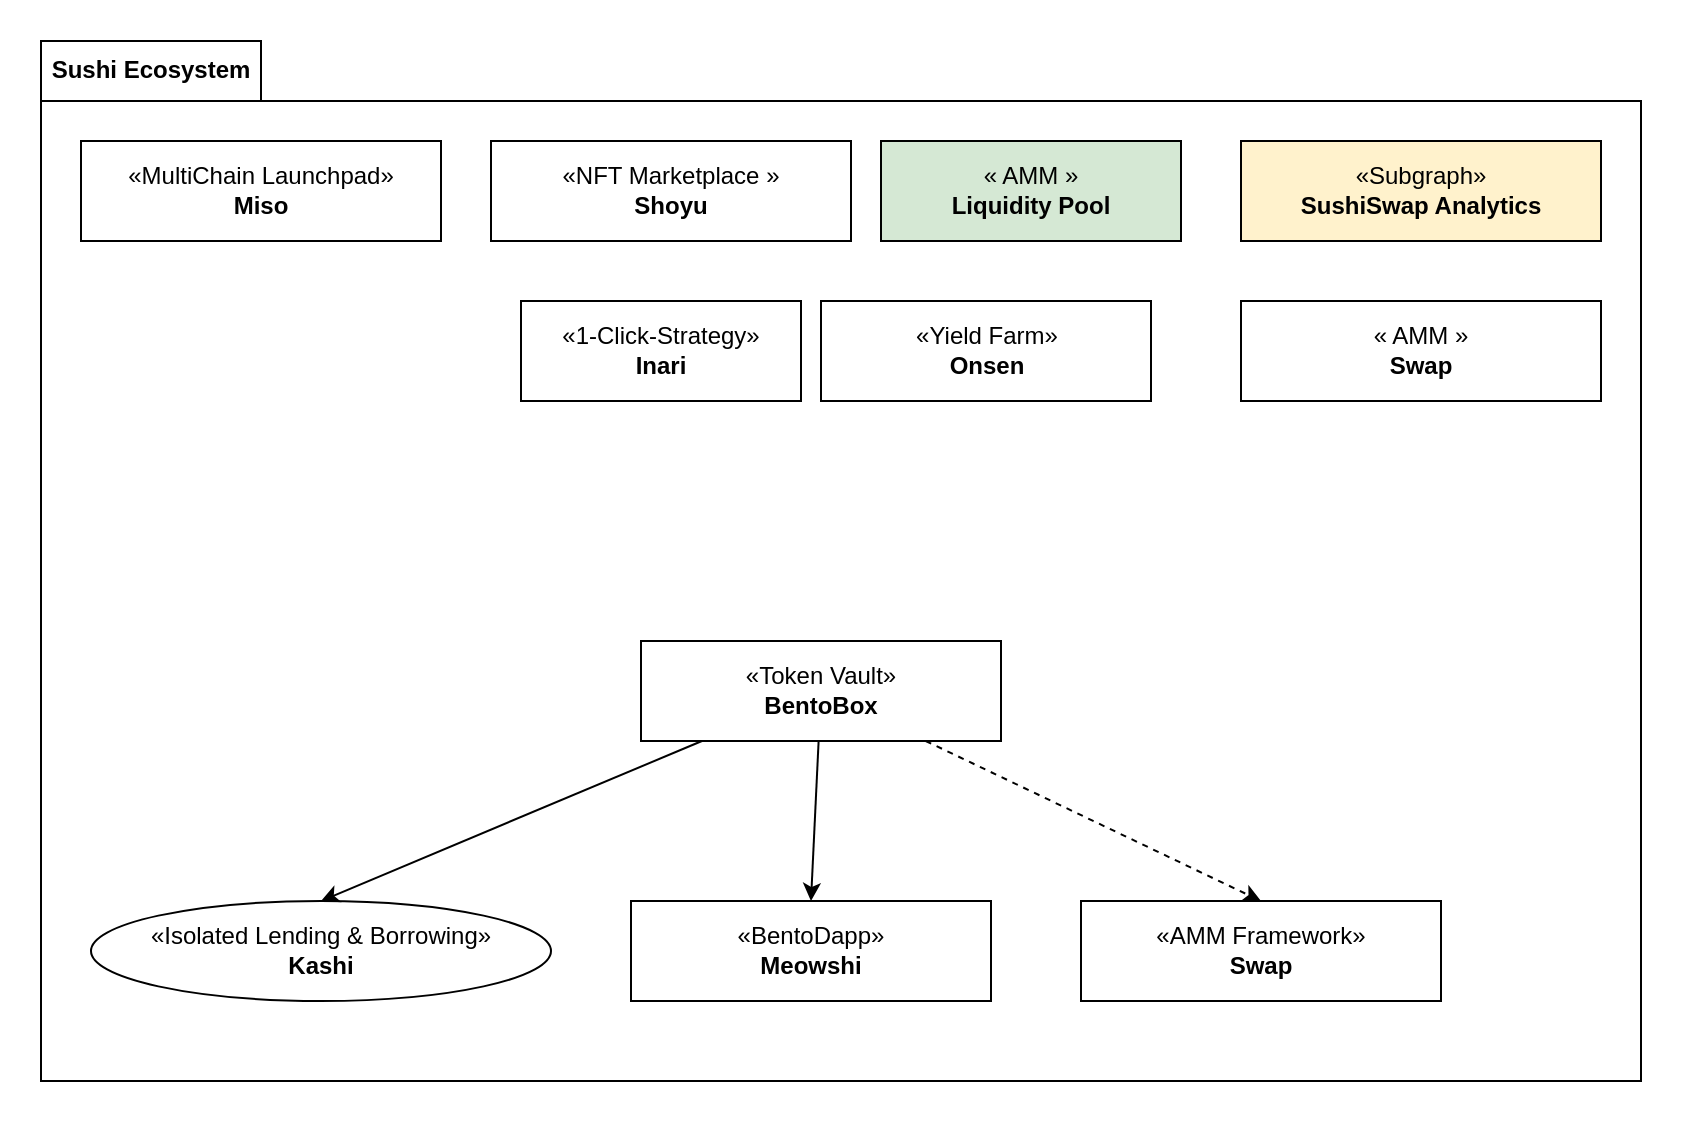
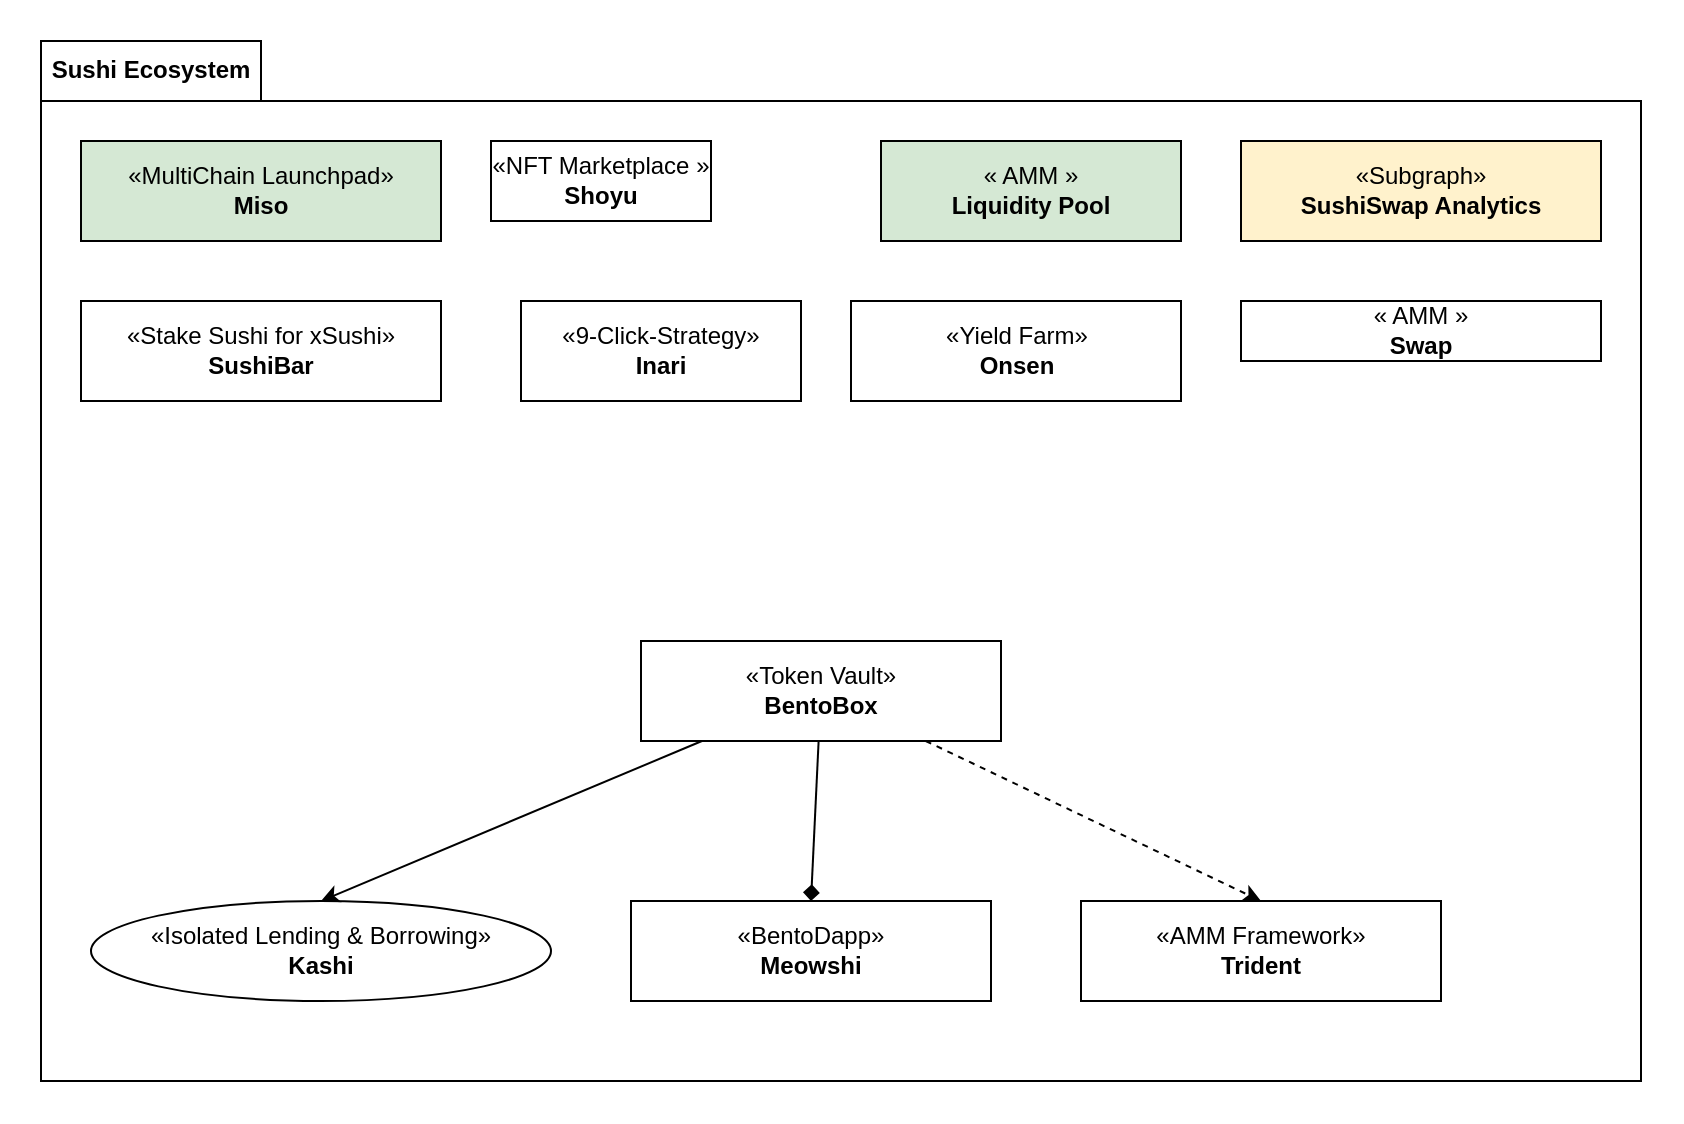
(261, 191) -> (261, 191)
(671, 191) -> (601, 181)
none -> (261, 351)
(662, 351) -> (662, 351)
(986, 351) -> (1016, 351)
(1421, 351) -> (1421, 331)
(812, 886) -> (812, 885)
(1262, 951) -> (1262, 951)
